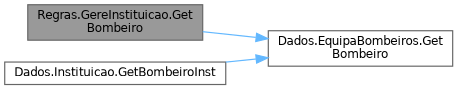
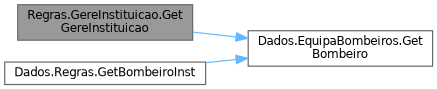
(115, 22) -> (105, 22)
(115, 73) -> (105, 73)
